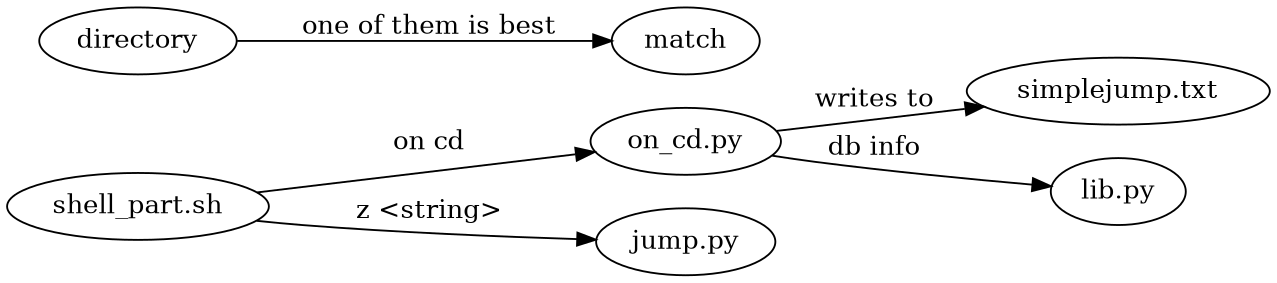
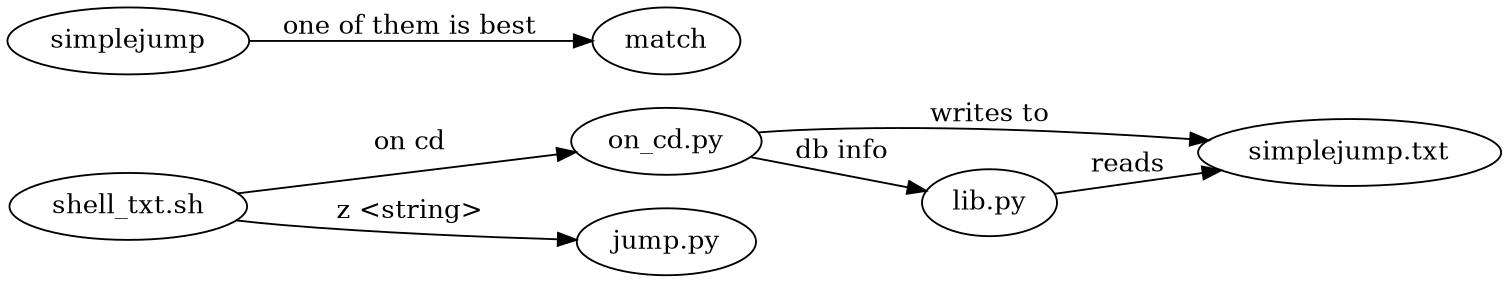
(138, 41) -> (128, 41)
none -> (1129, 183)
(138, 206) -> (128, 206)
